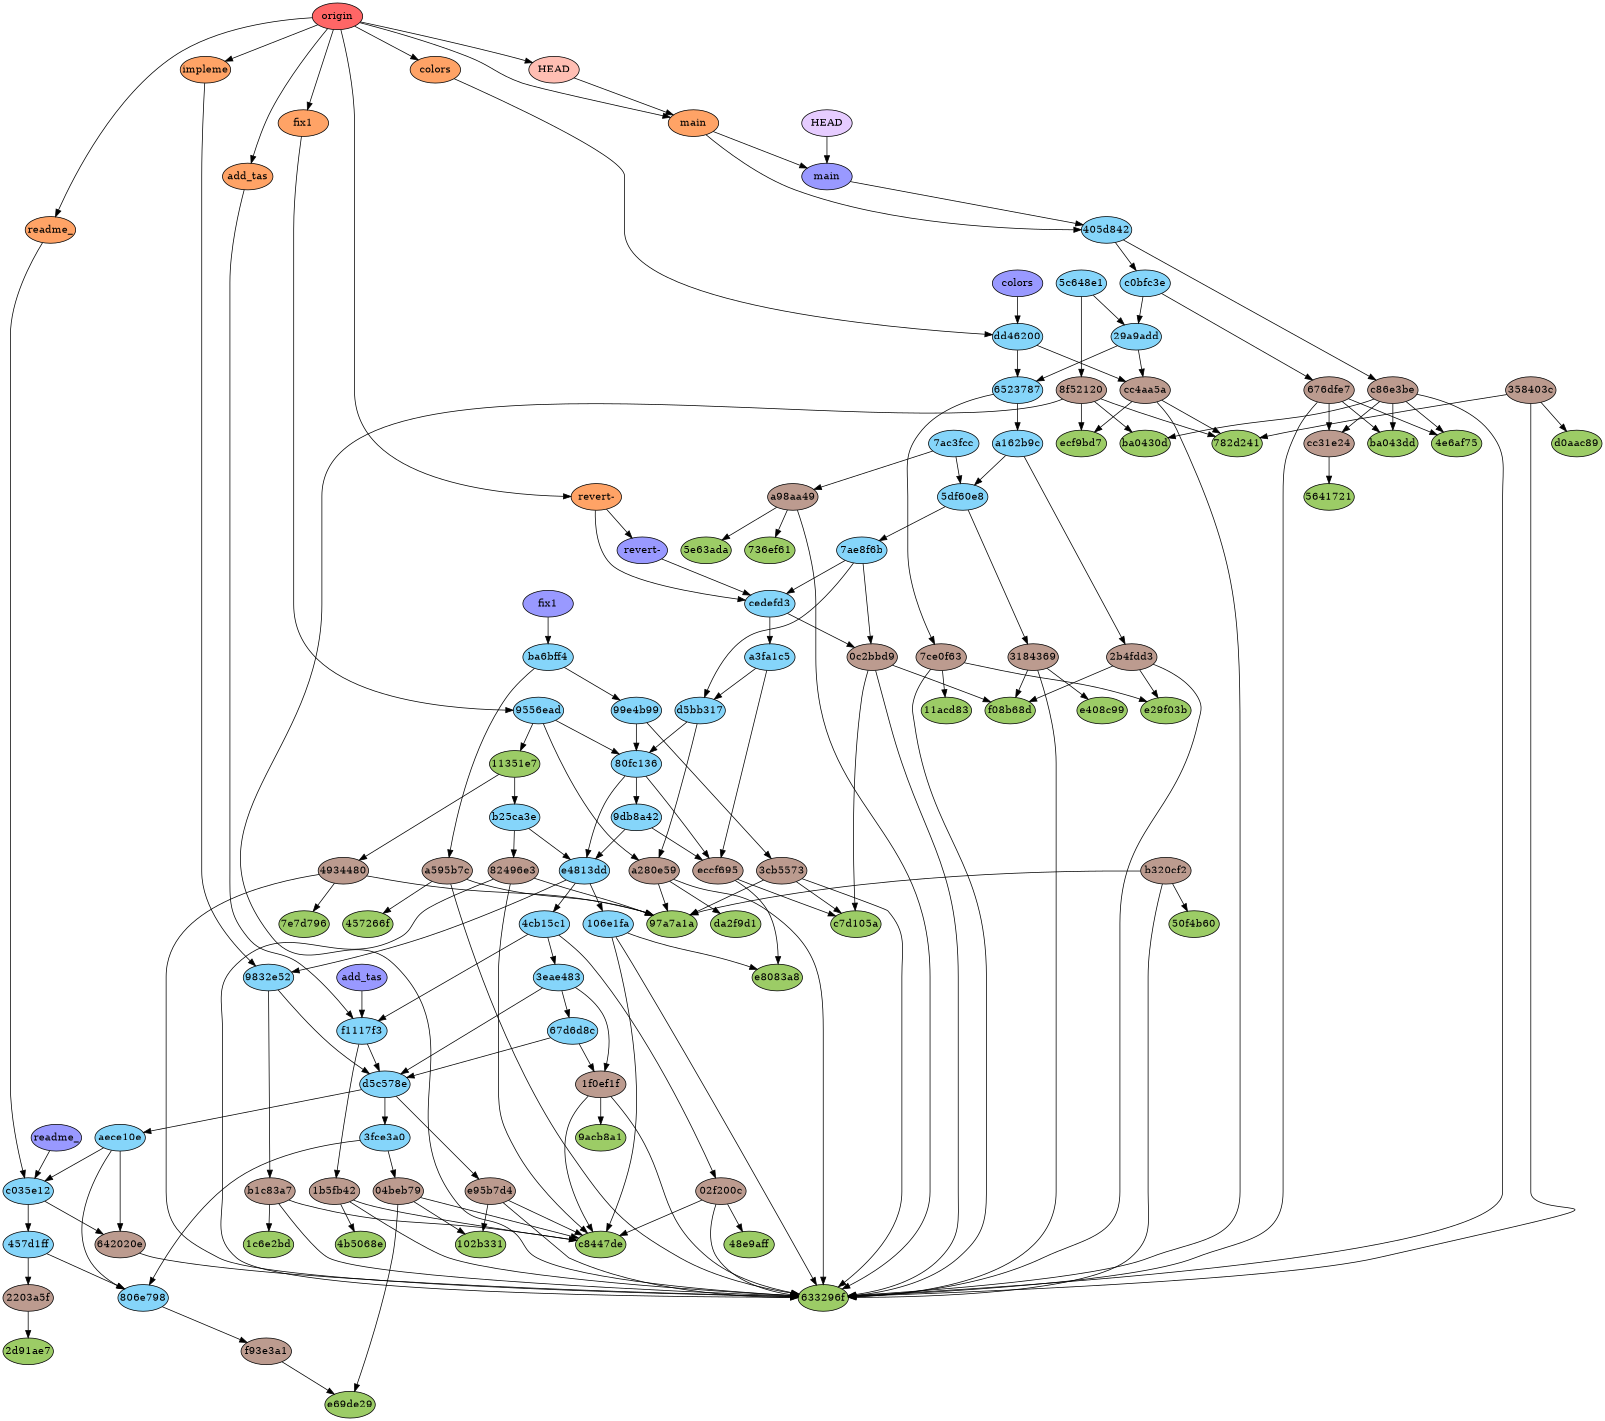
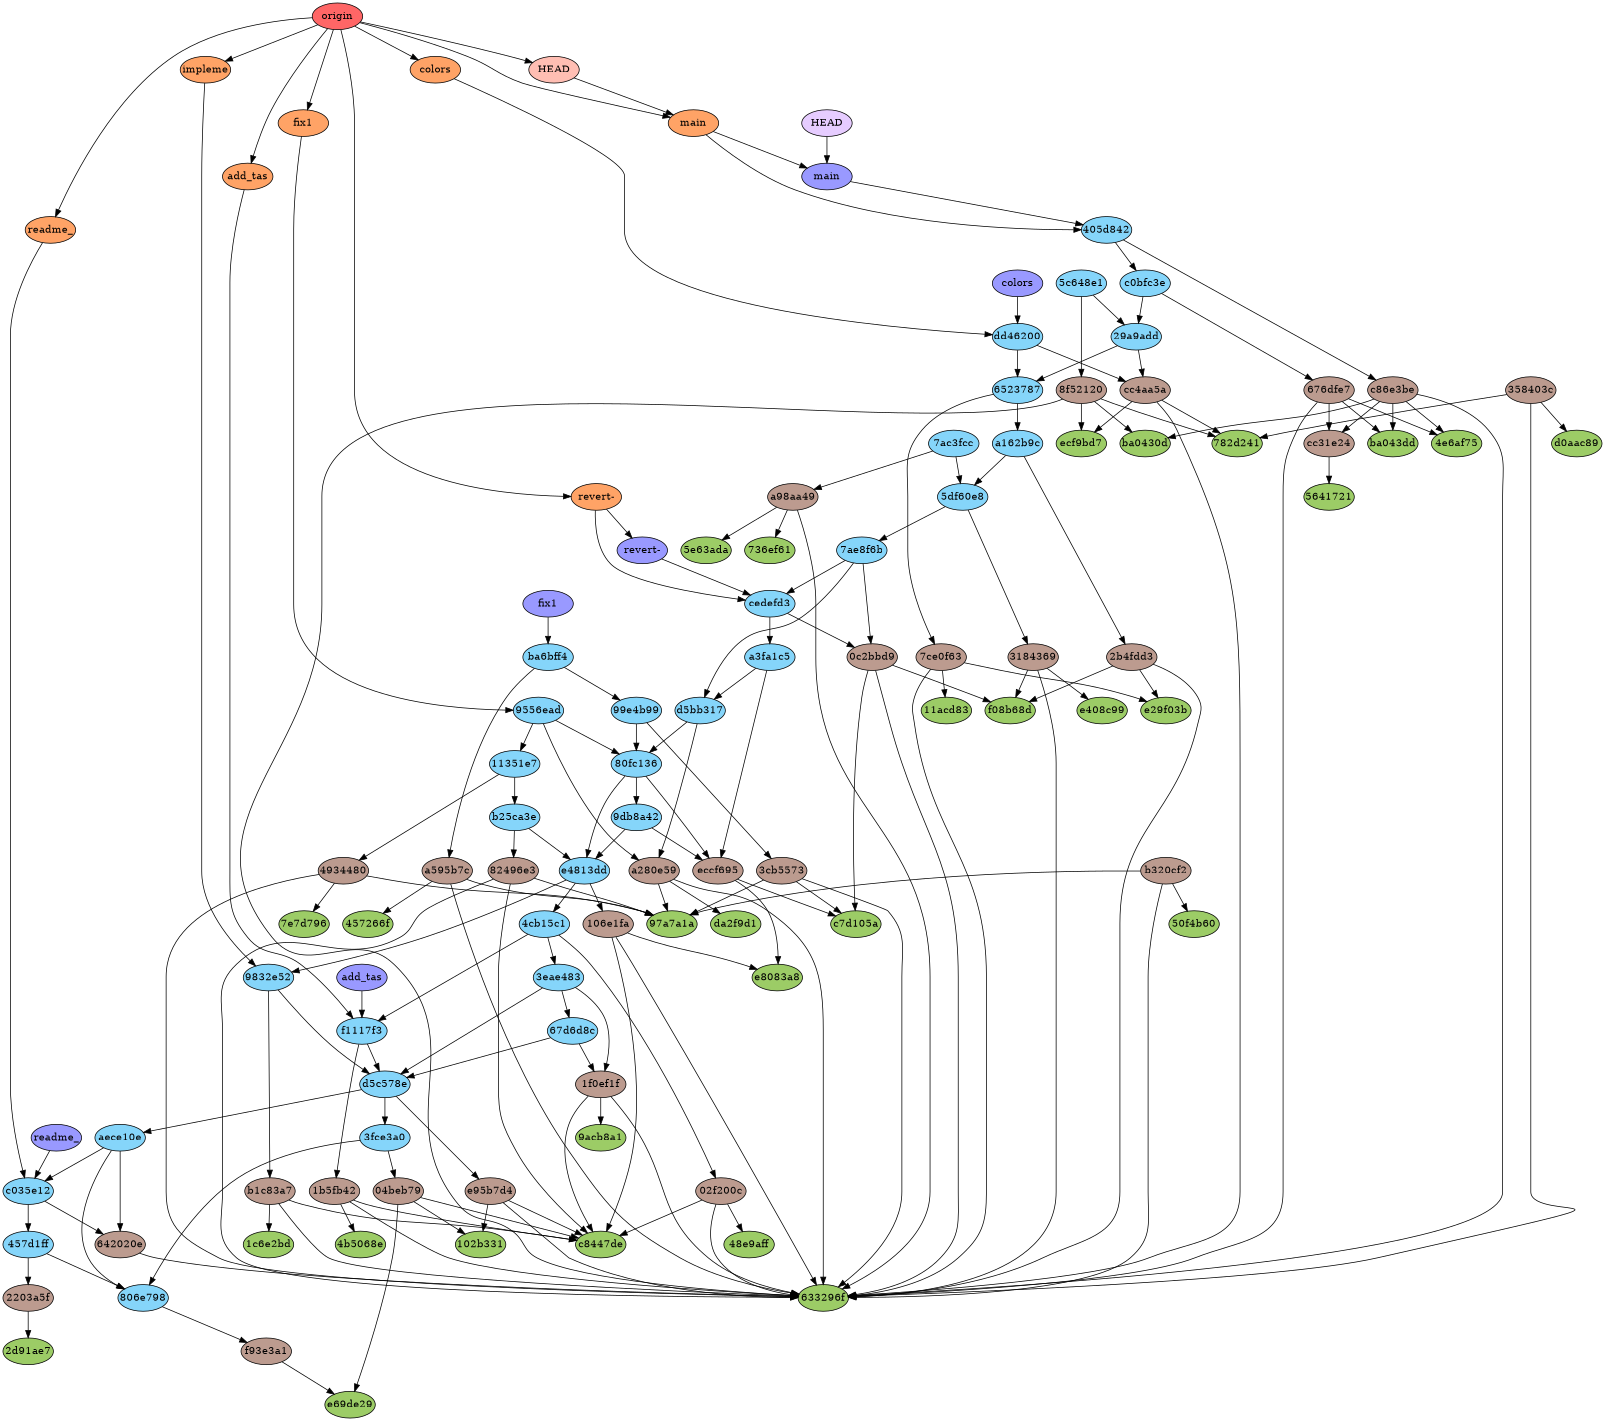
(515, 764) -> (515, 764)
(608, 924) -> (608, 924)
